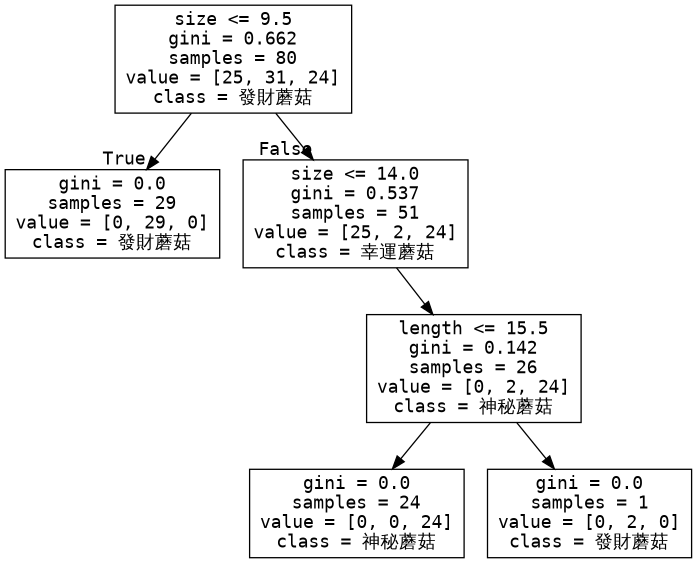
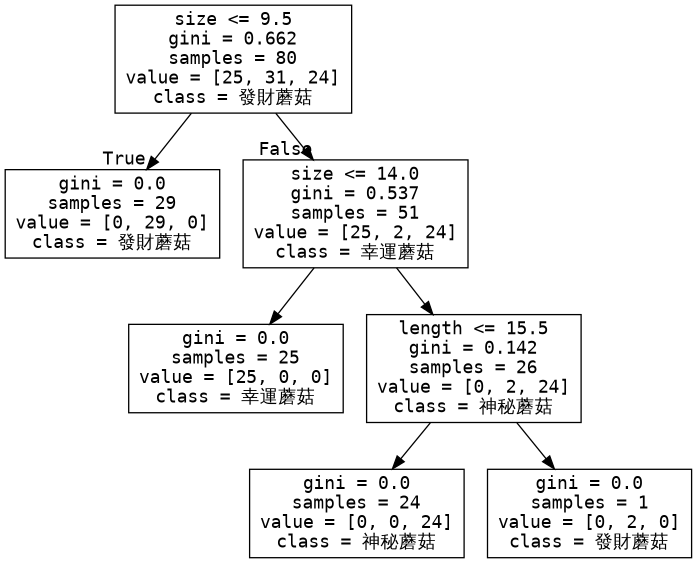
none -> (236, 369)
